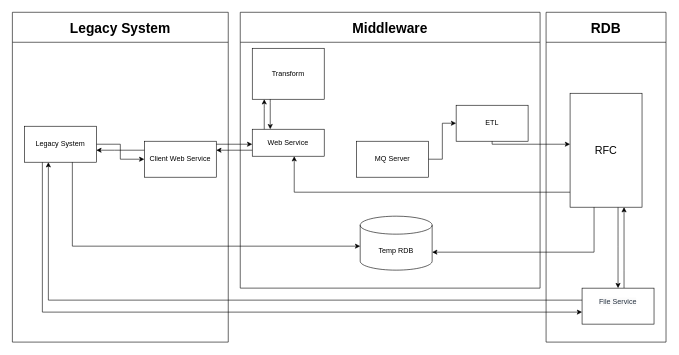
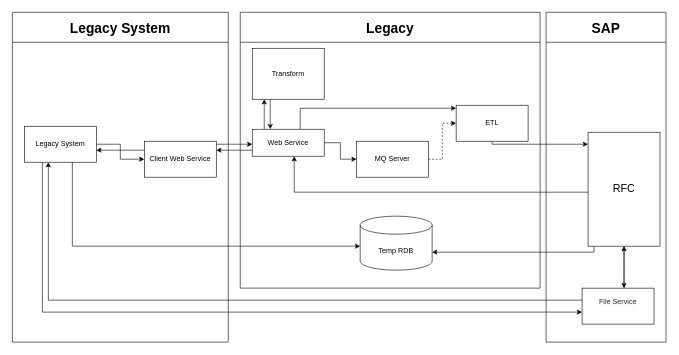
(390, 29) -> (390, 29)
(606, 29) -> (606, 29)
none -> (300, 108)
(443, 144) -> (443, 144)
none -> (341, 150)
(606, 150) -> (624, 189)
